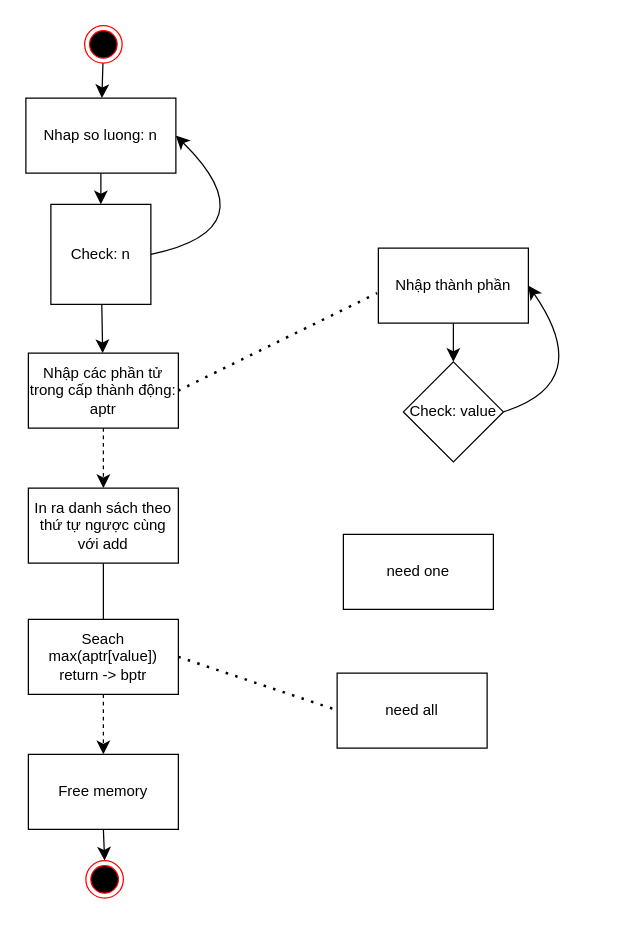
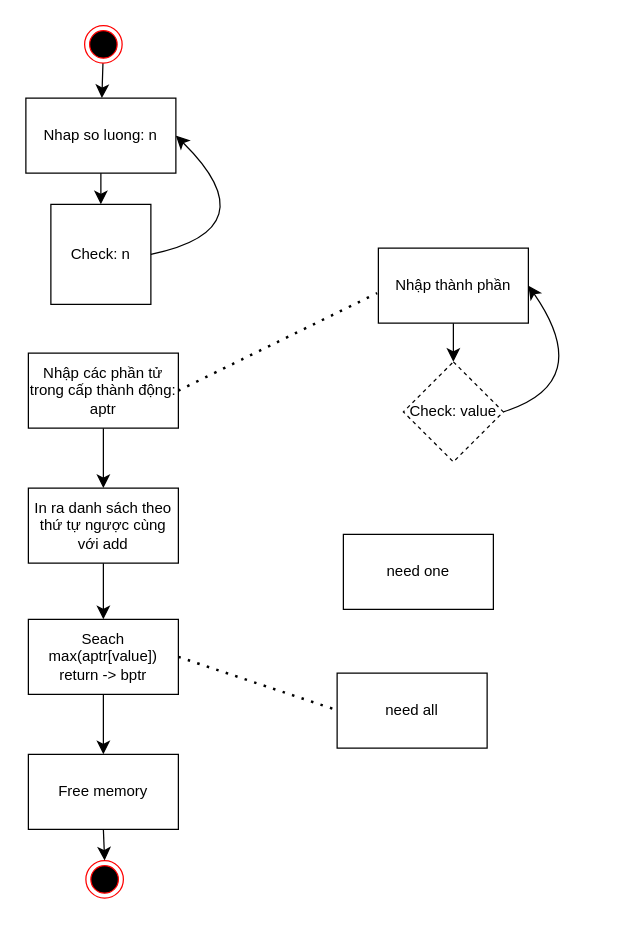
(102, 323) -> none
(453, 412) -> (453, 412)
(103, 453) -> (103, 453)
(103, 612) -> (103, 607)
(103, 721) -> (103, 721)
